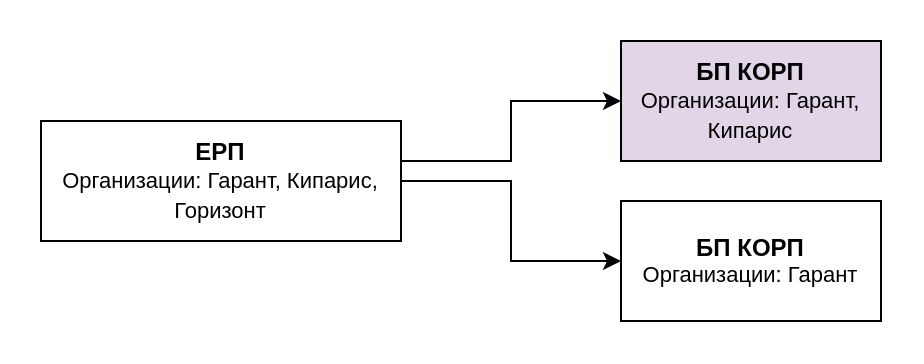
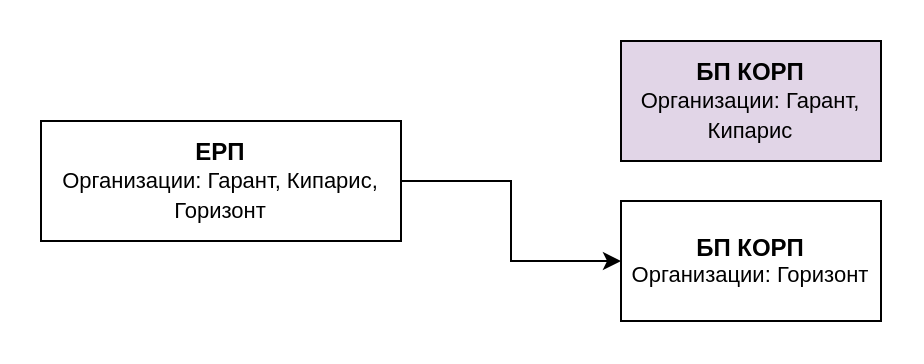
(511, 138) -> none
(751, 261) -> (751, 261)
